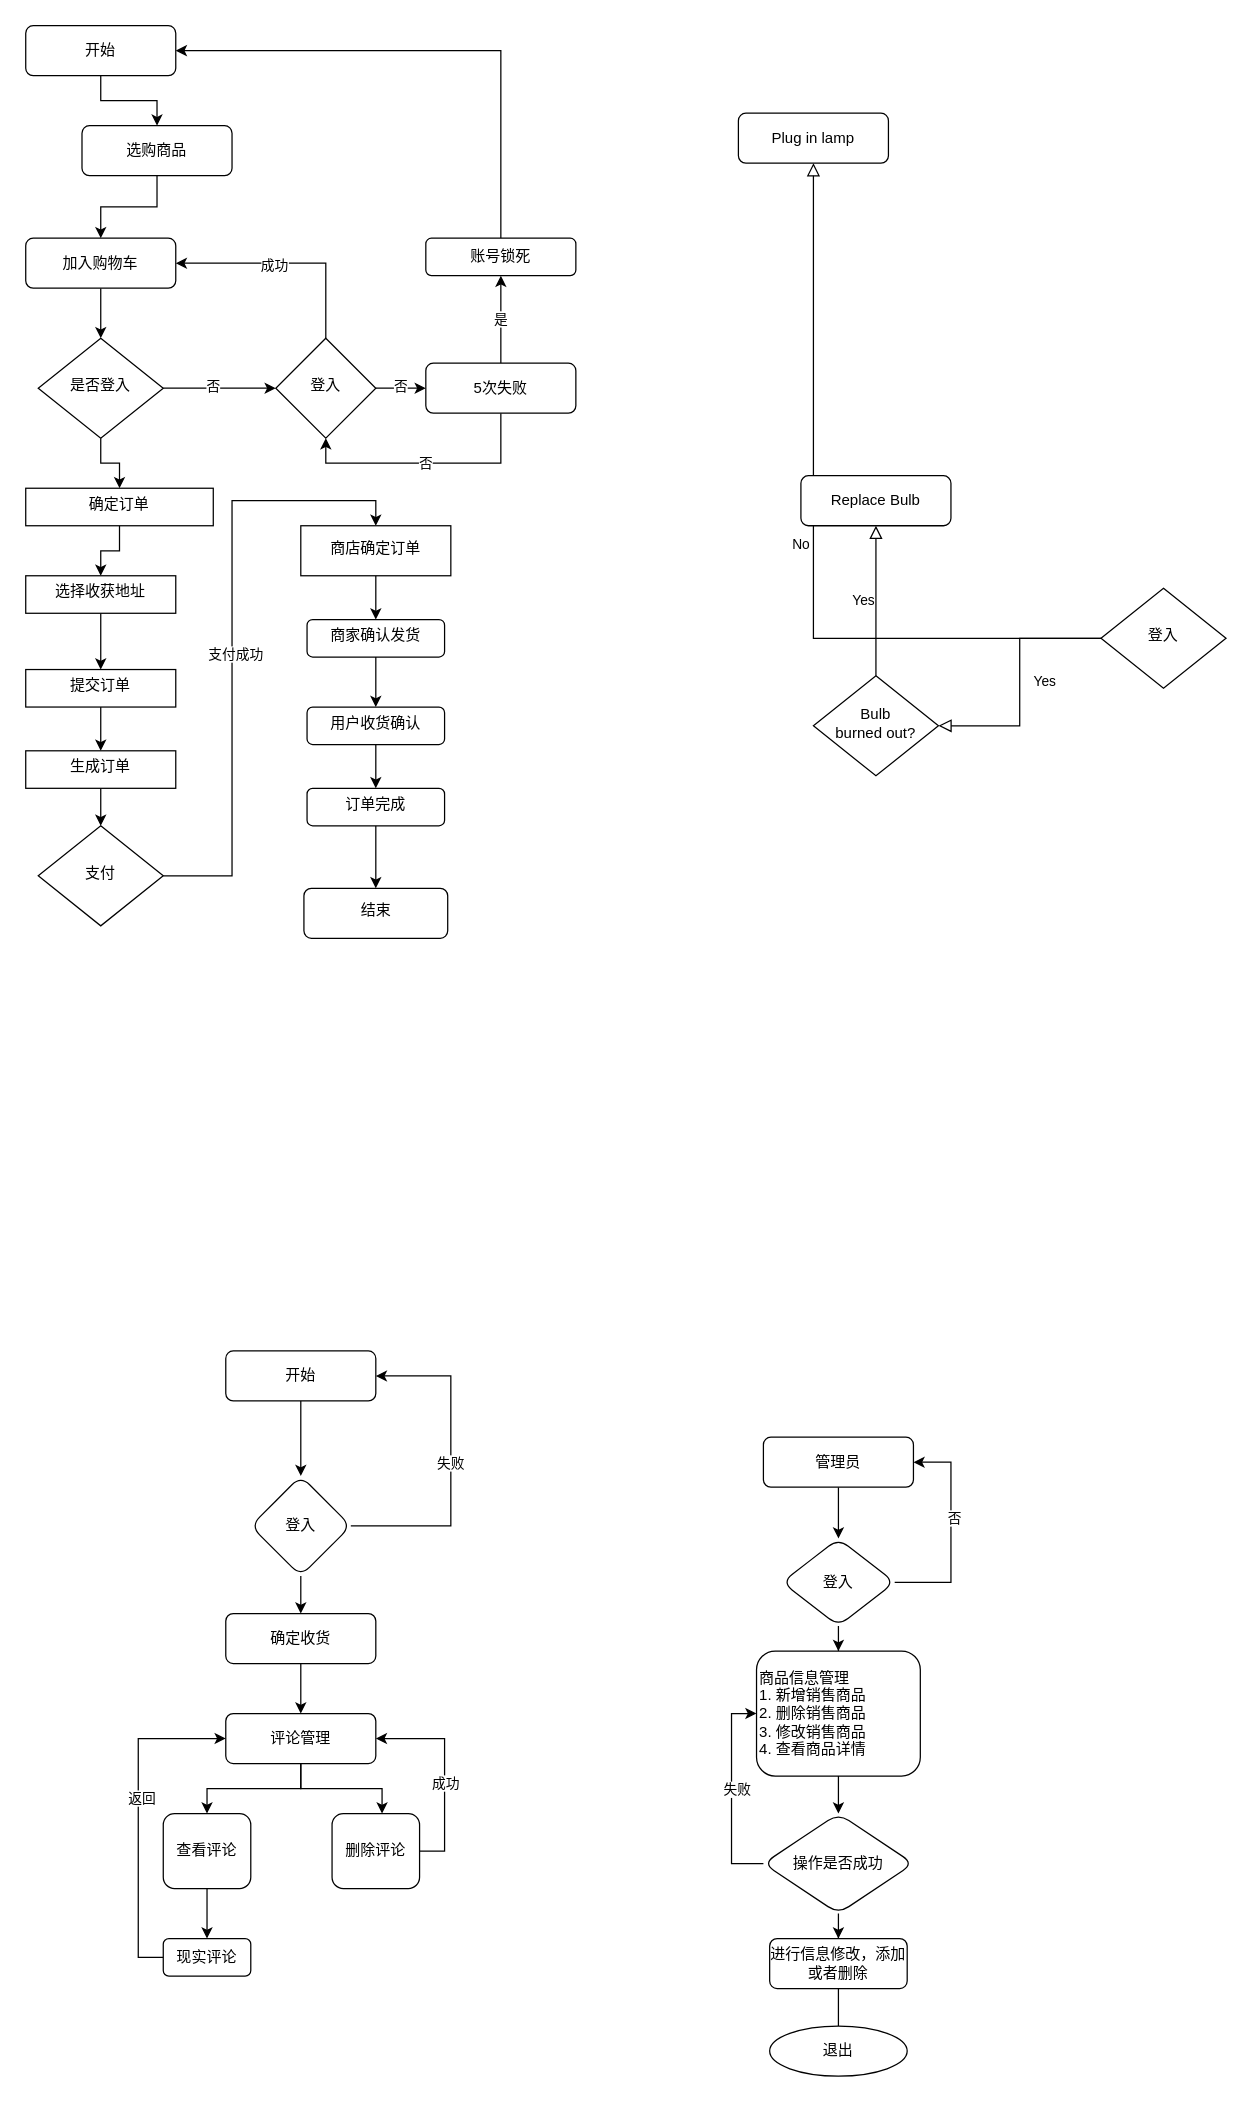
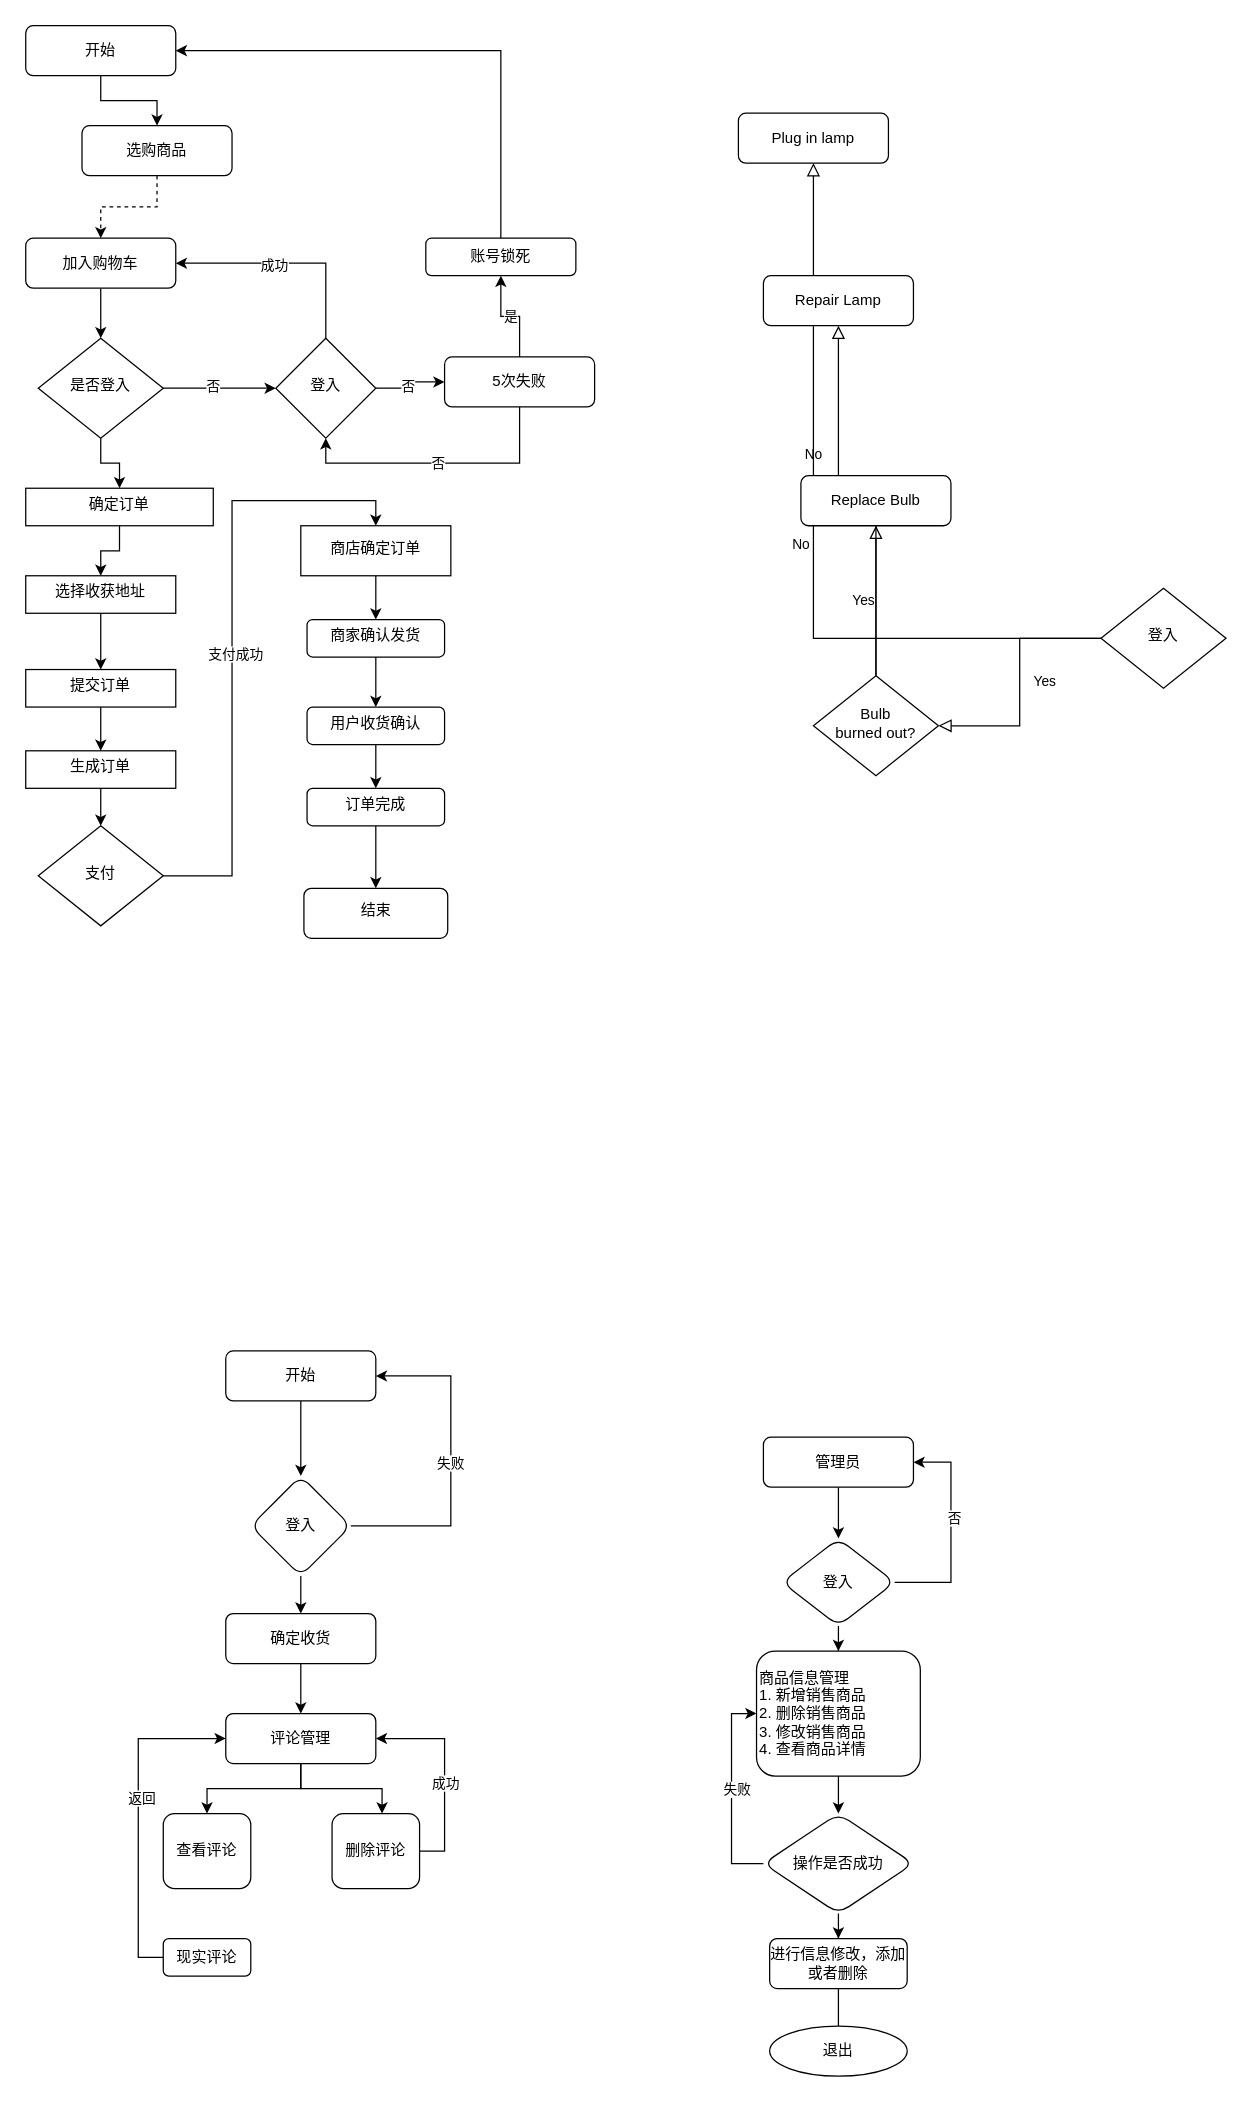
(132, 207) -> (132, 207)
none -> (838, 301)
(501, 388) -> (519, 382)
none -> (838, 407)
(207, 1909) -> none
